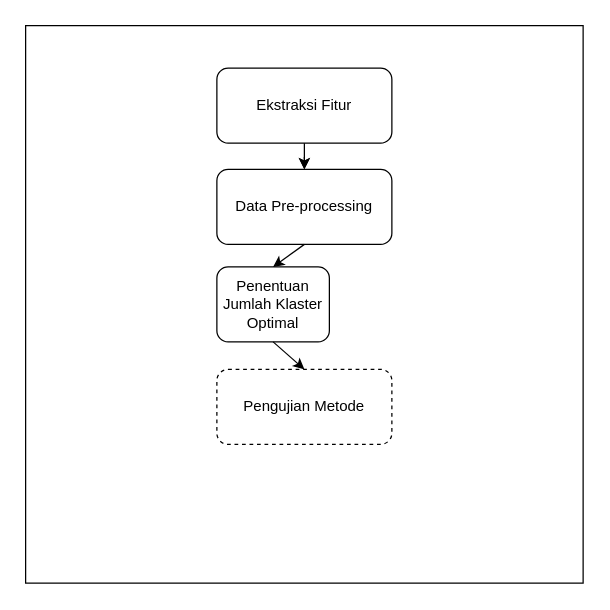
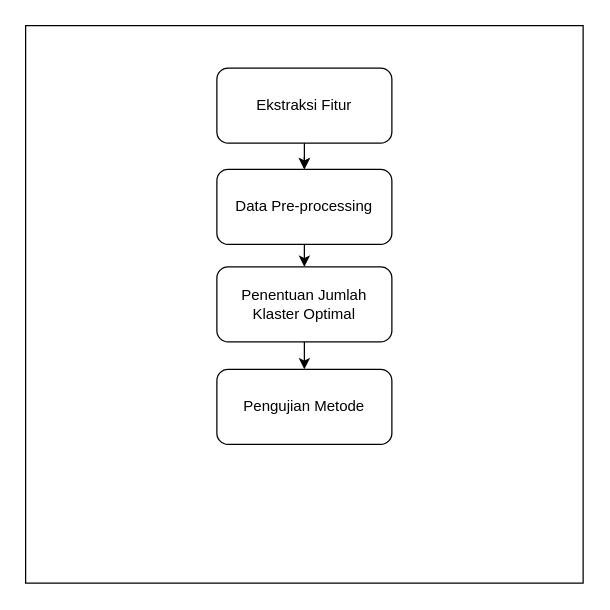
(273, 304) -> (304, 304)
(304, 407) -> (304, 407)
